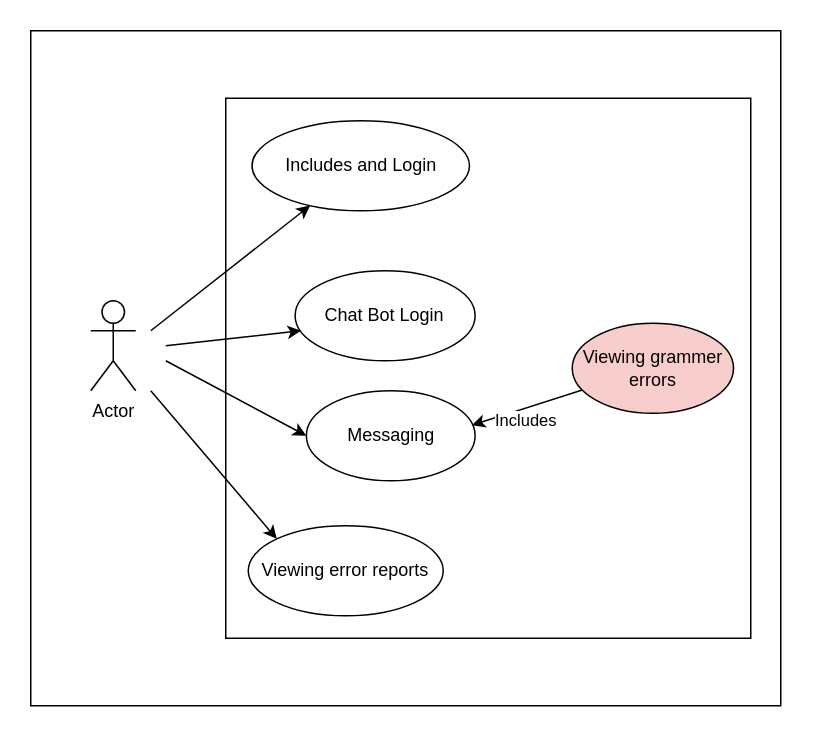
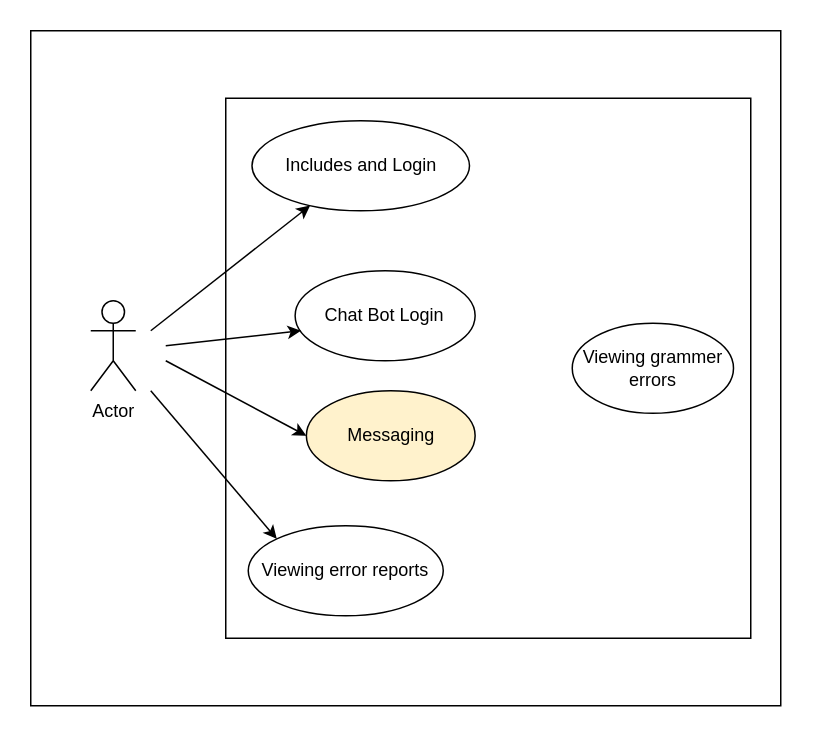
(653, 368) -> (653, 368)
(549, 401) -> none
(391, 436) -> (391, 436)
